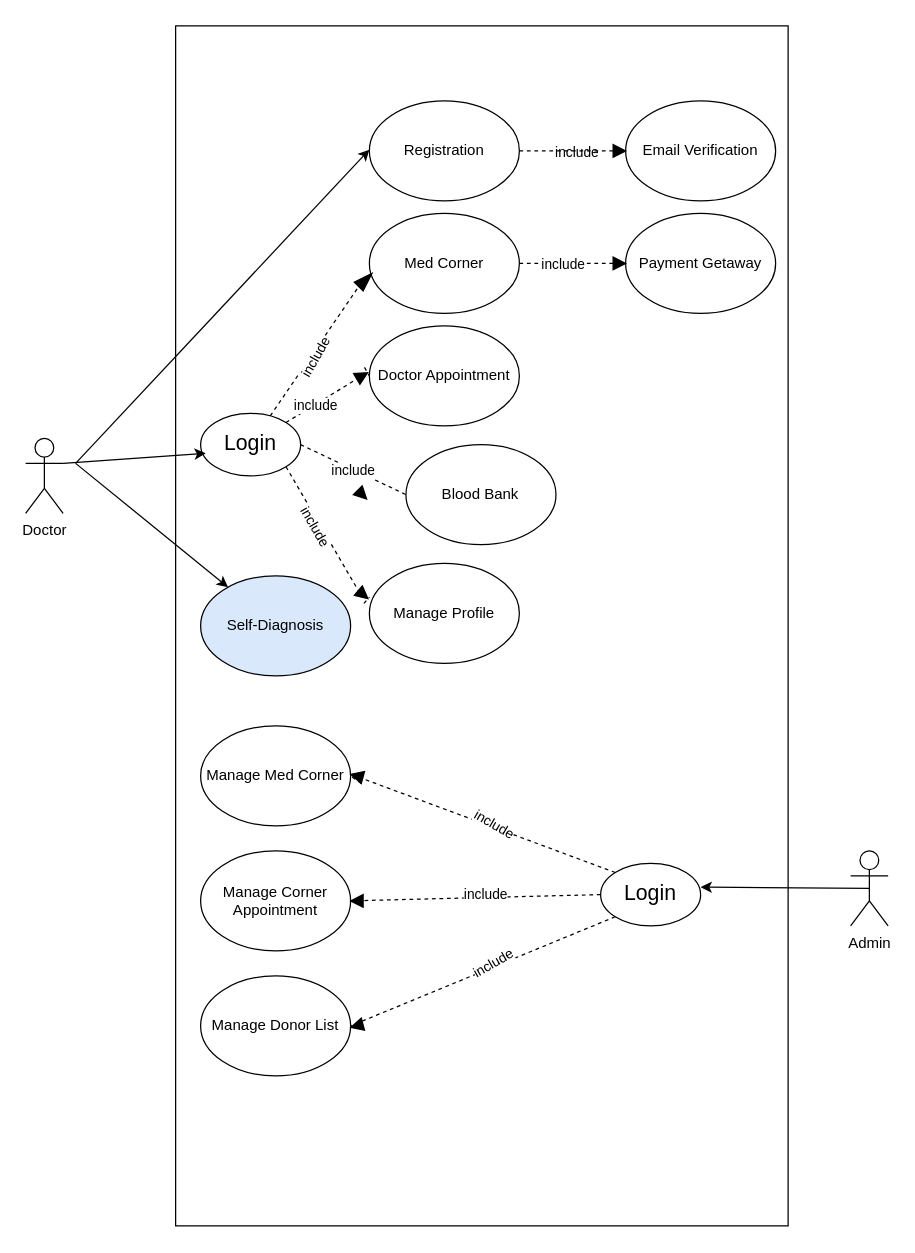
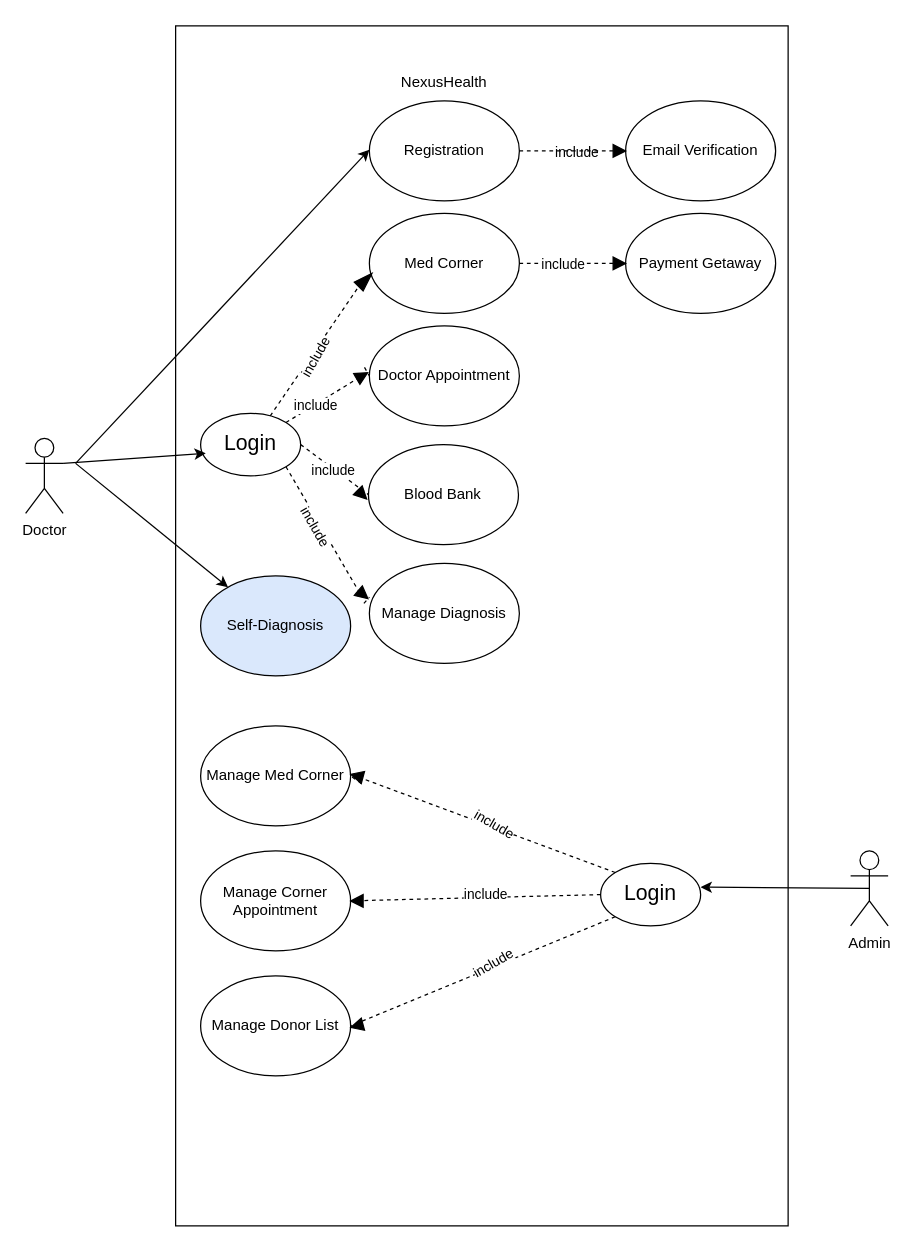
none -> (444, 82)
(481, 494) -> (443, 494)
(444, 613) -> (444, 613)
